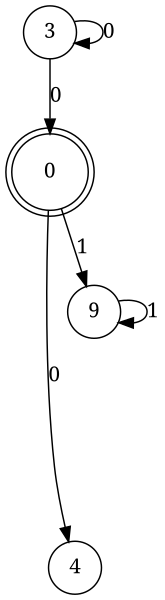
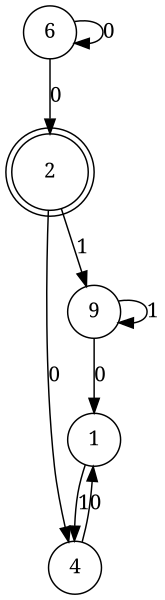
(50, 32) -> (50, 32)
(50, 172) -> (50, 172)
none -> (94, 440)
